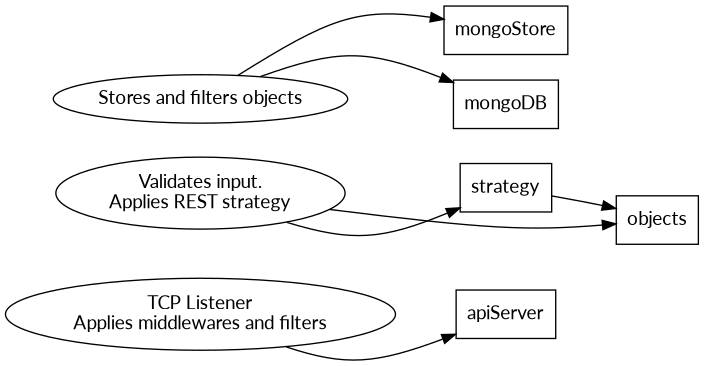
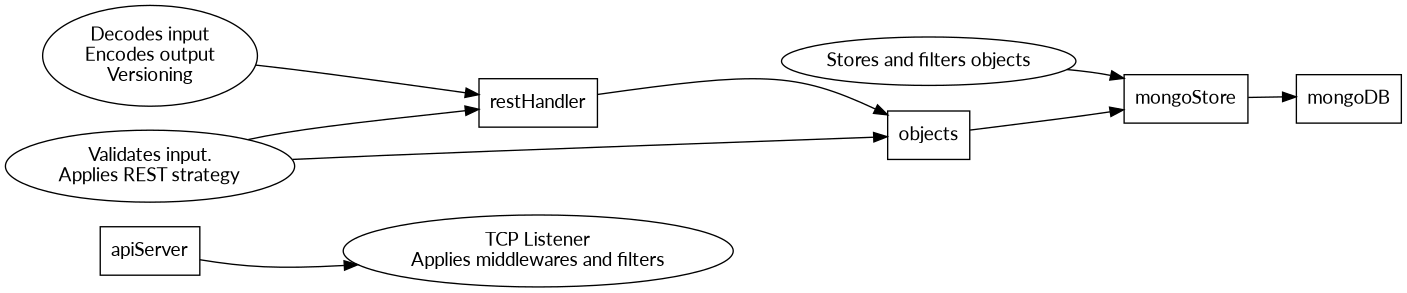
none -> (150, 56)
(351, 56) -> (1265, 97)
none -> (1040, 121)
(506, 188) -> (538, 103)
(365, 359) -> (272, 267)
